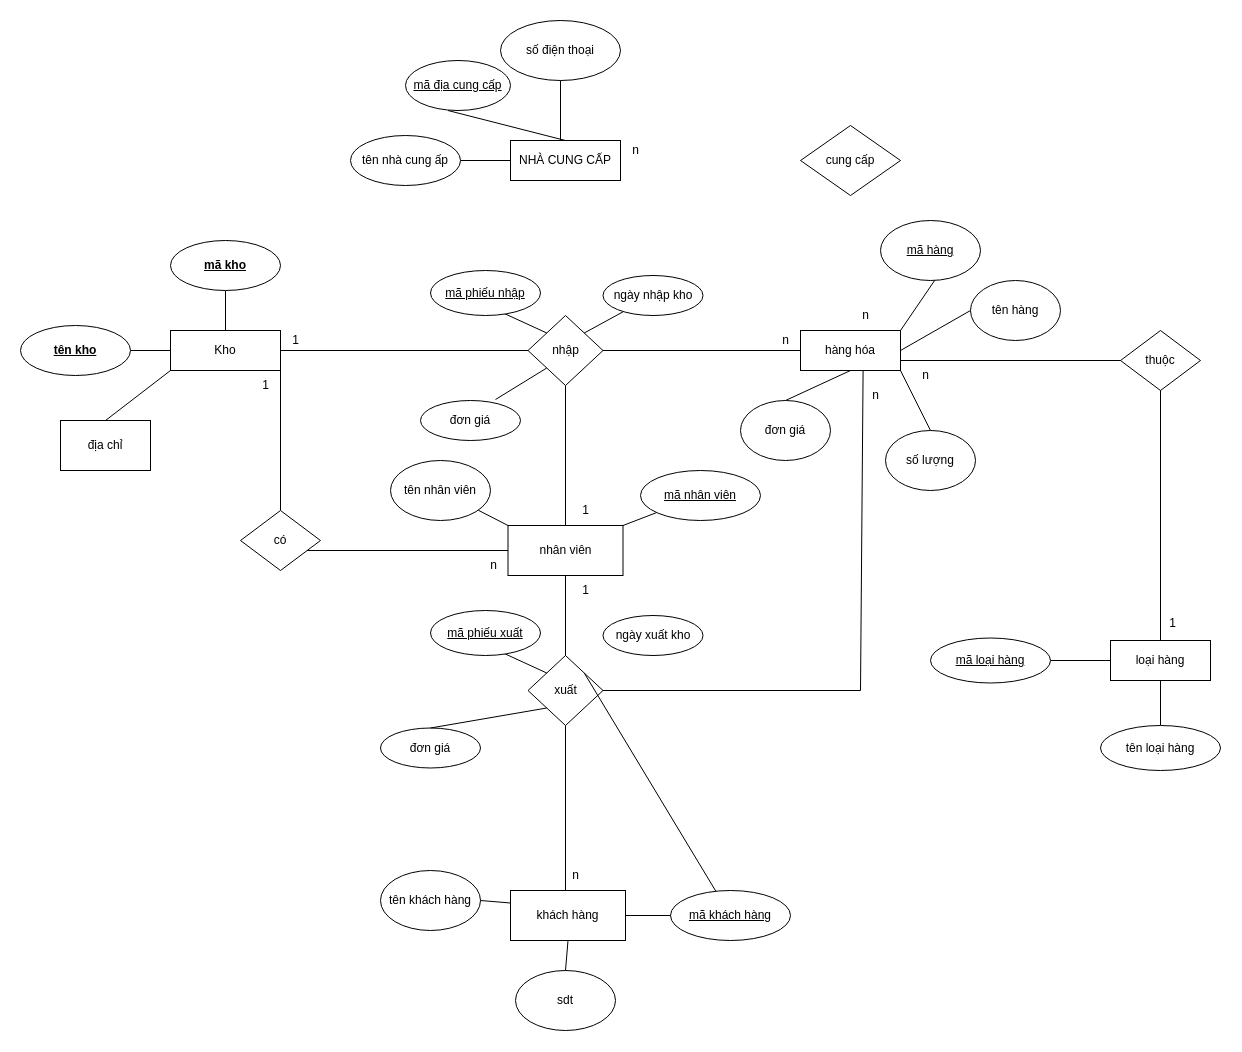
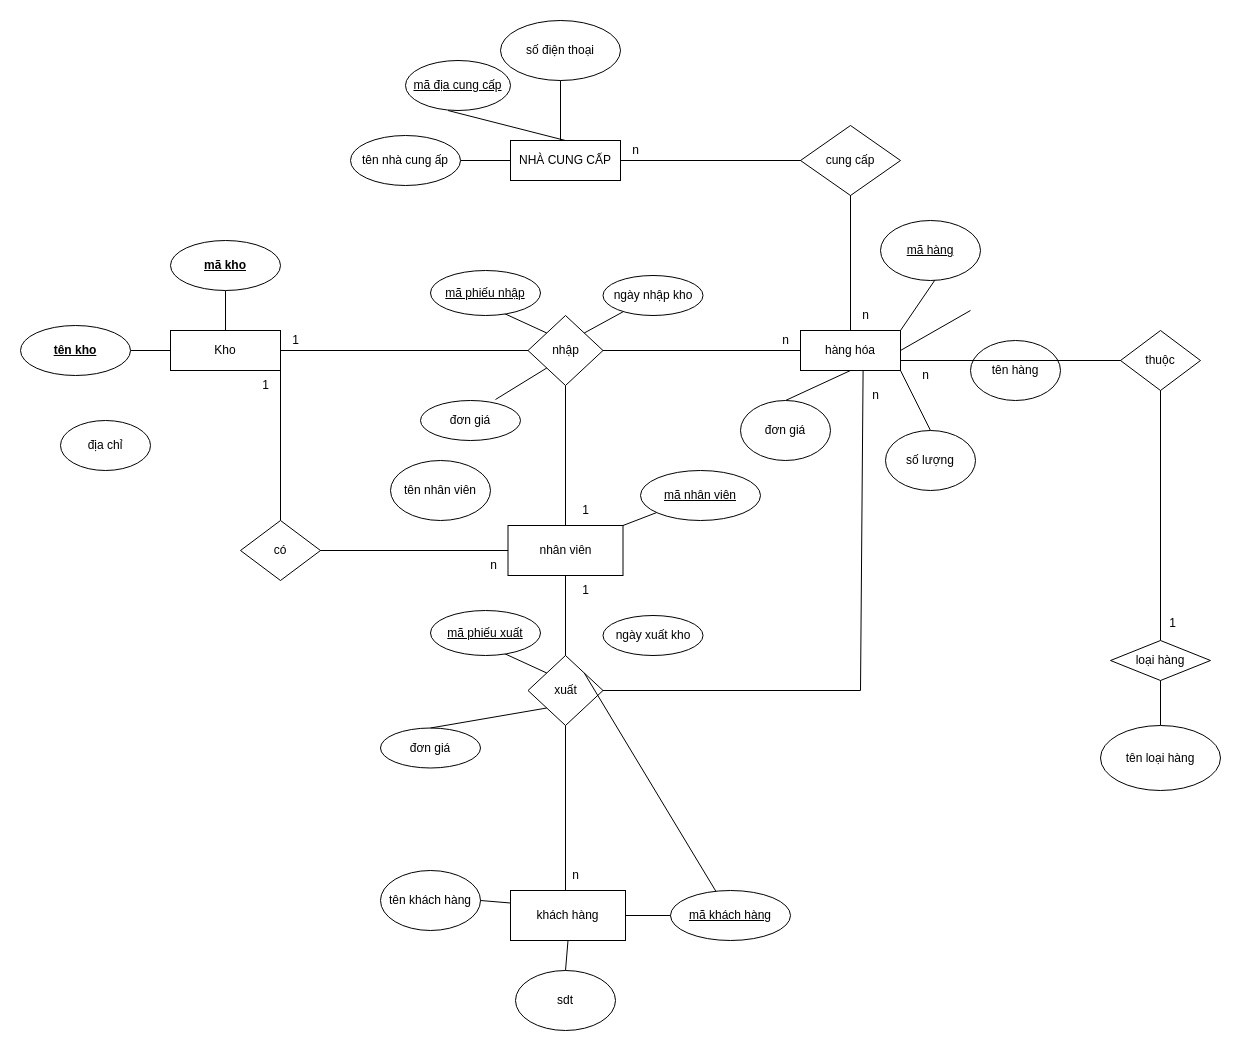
none -> (711, 161)
(1016, 311) -> (1016, 371)
(138, 396) -> none
(106, 446) -> (106, 446)
(494, 518) -> none
(281, 541) -> (281, 551)
(991, 661) -> none
(1081, 661) -> none
(1161, 661) -> (1161, 661)
(1161, 748) -> (1161, 758)
